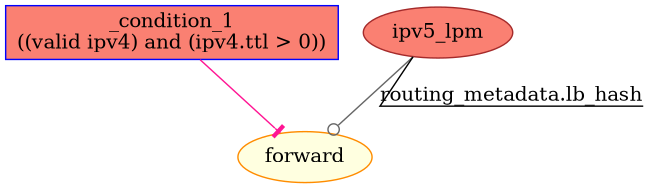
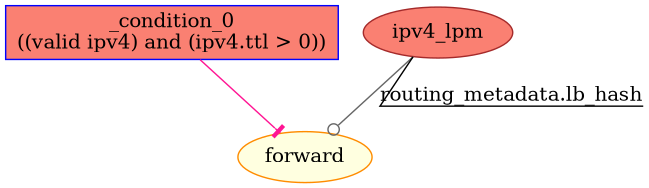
(172, 33) -> (172, 33)
(438, 33) -> (438, 33)
